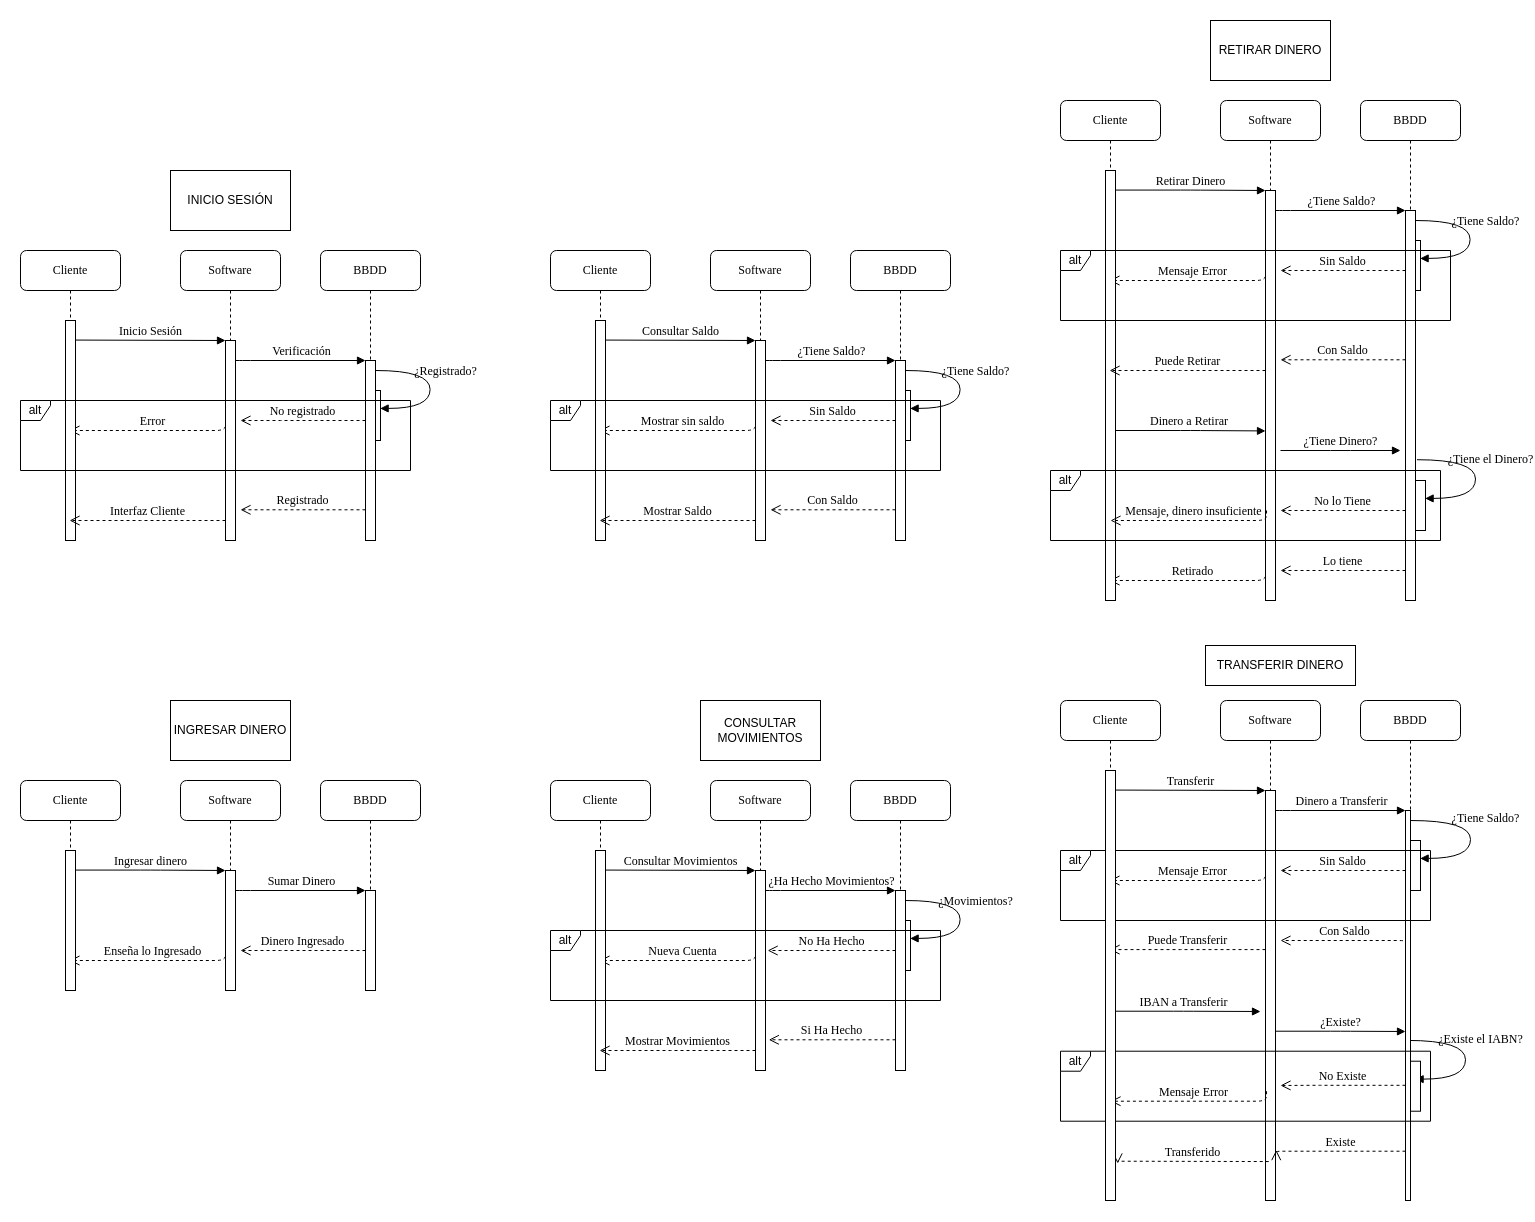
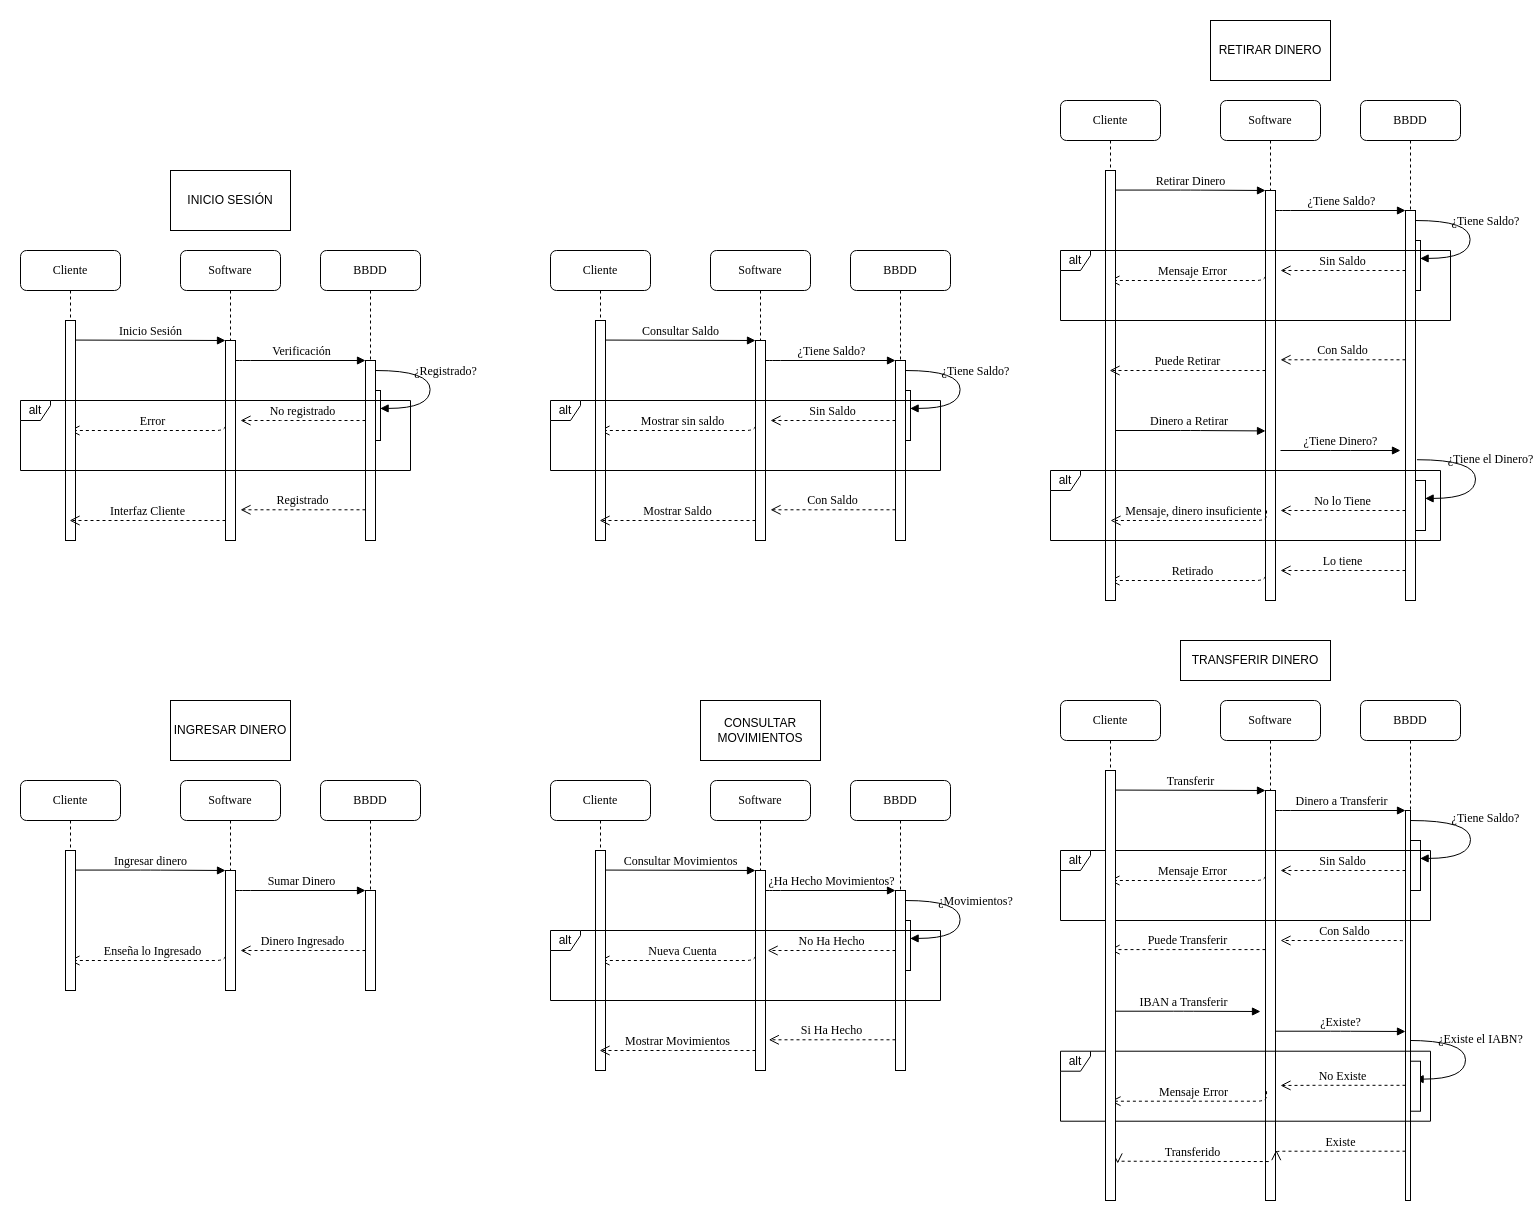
(1281, 666) -> (1256, 661)
